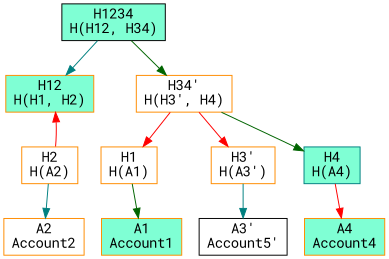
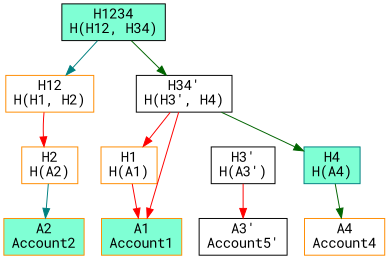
(50, 94) -> (50, 94)
(184, 94) -> (184, 94)
(210, 126) -> (164, 160)
(56, 134) -> (43, 125)
(243, 165) -> (243, 165)
(134, 196) -> (134, 196)
(243, 196) -> (243, 196)
(337, 196) -> (337, 196)
(44, 237) -> (44, 237)
(345, 237) -> (345, 237)
